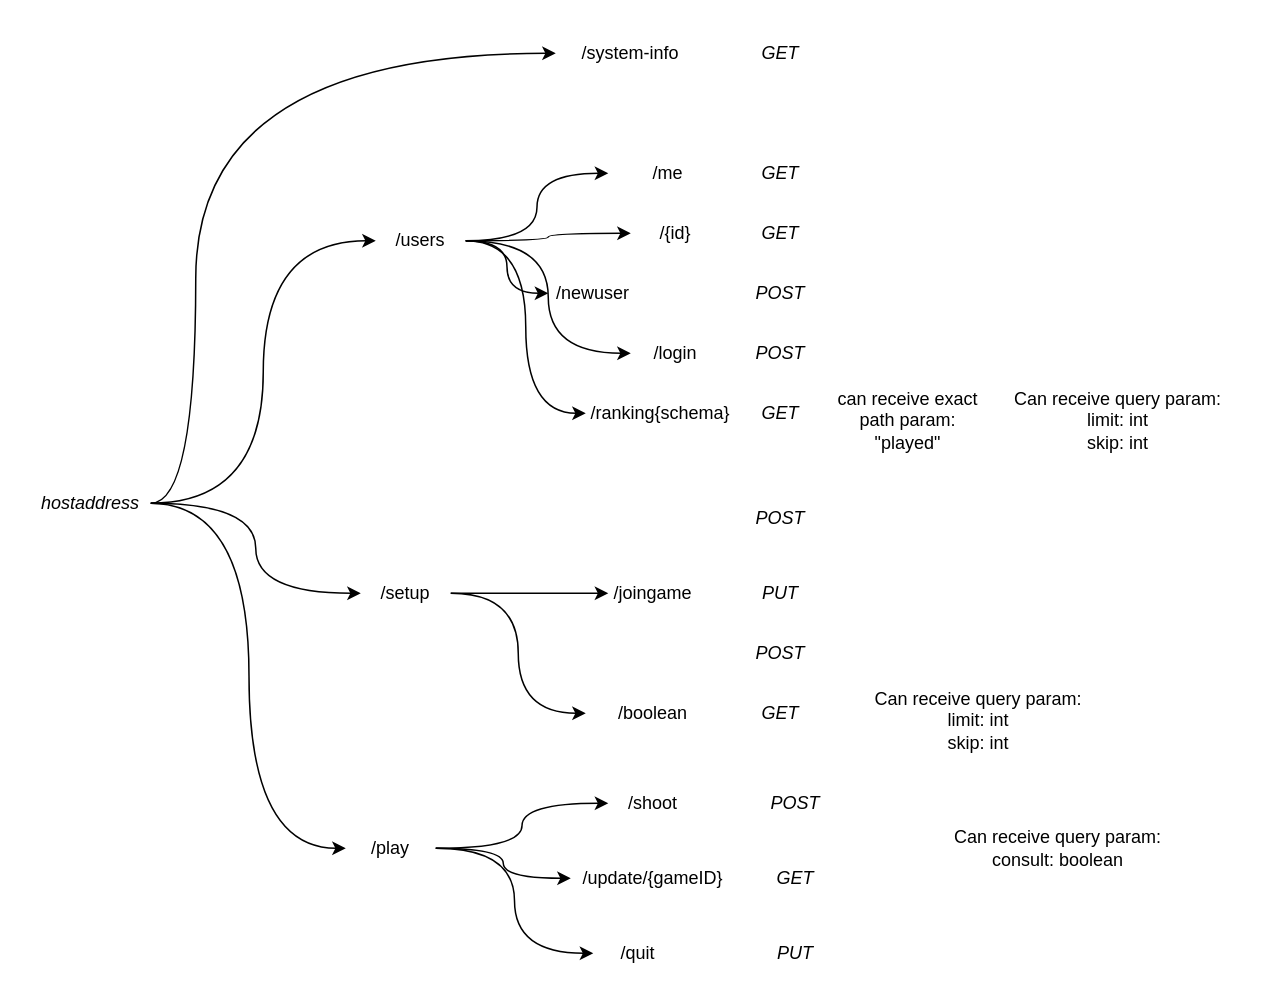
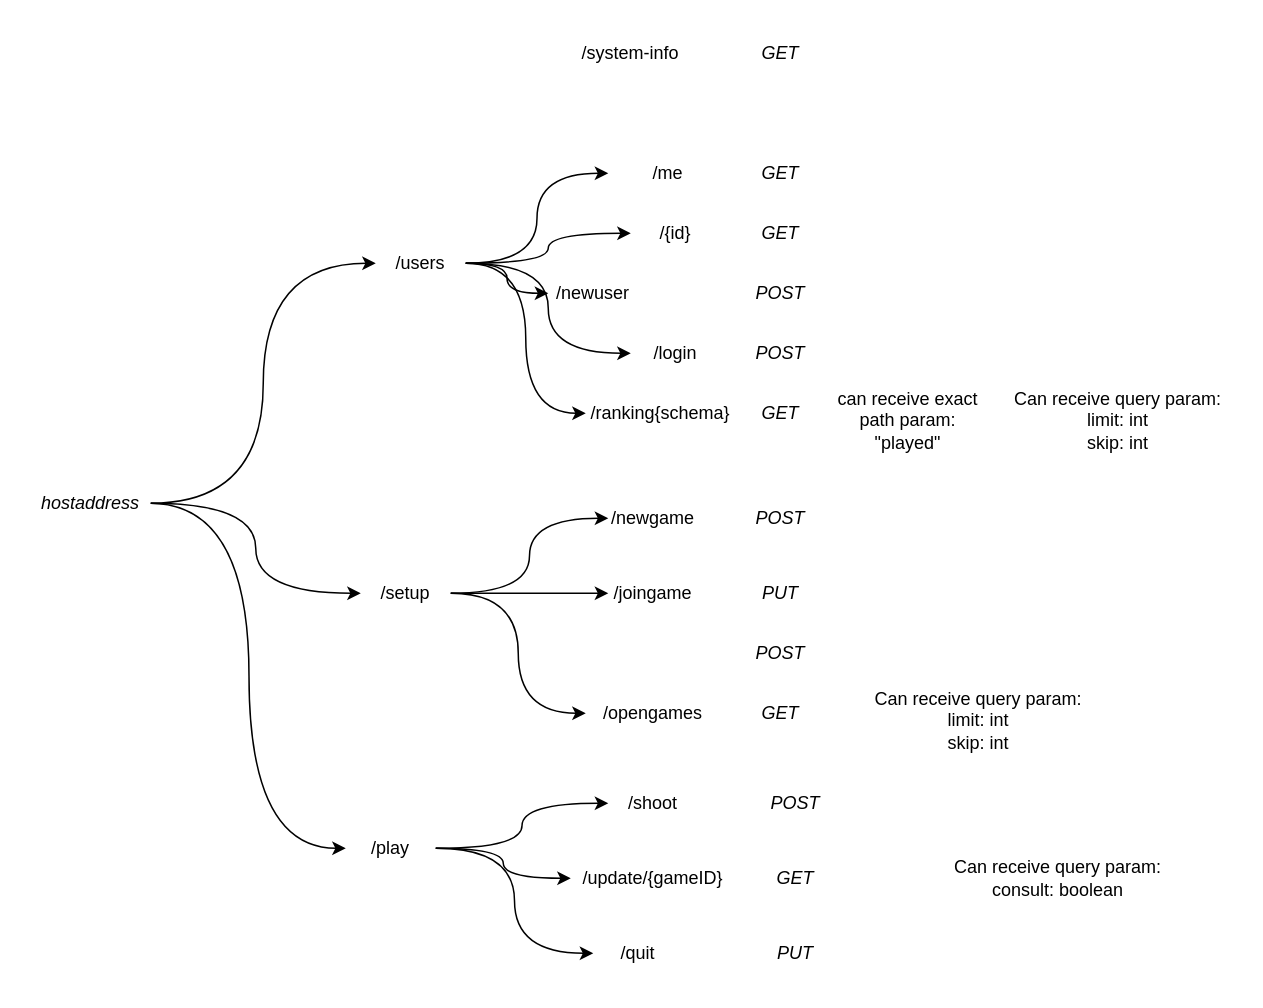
(227, 164) -> none
(421, 241) -> (421, 263)
none -> (653, 518)
none -> (531, 545)
(653, 713) -> (653, 713)
(1058, 848) -> (1058, 878)
